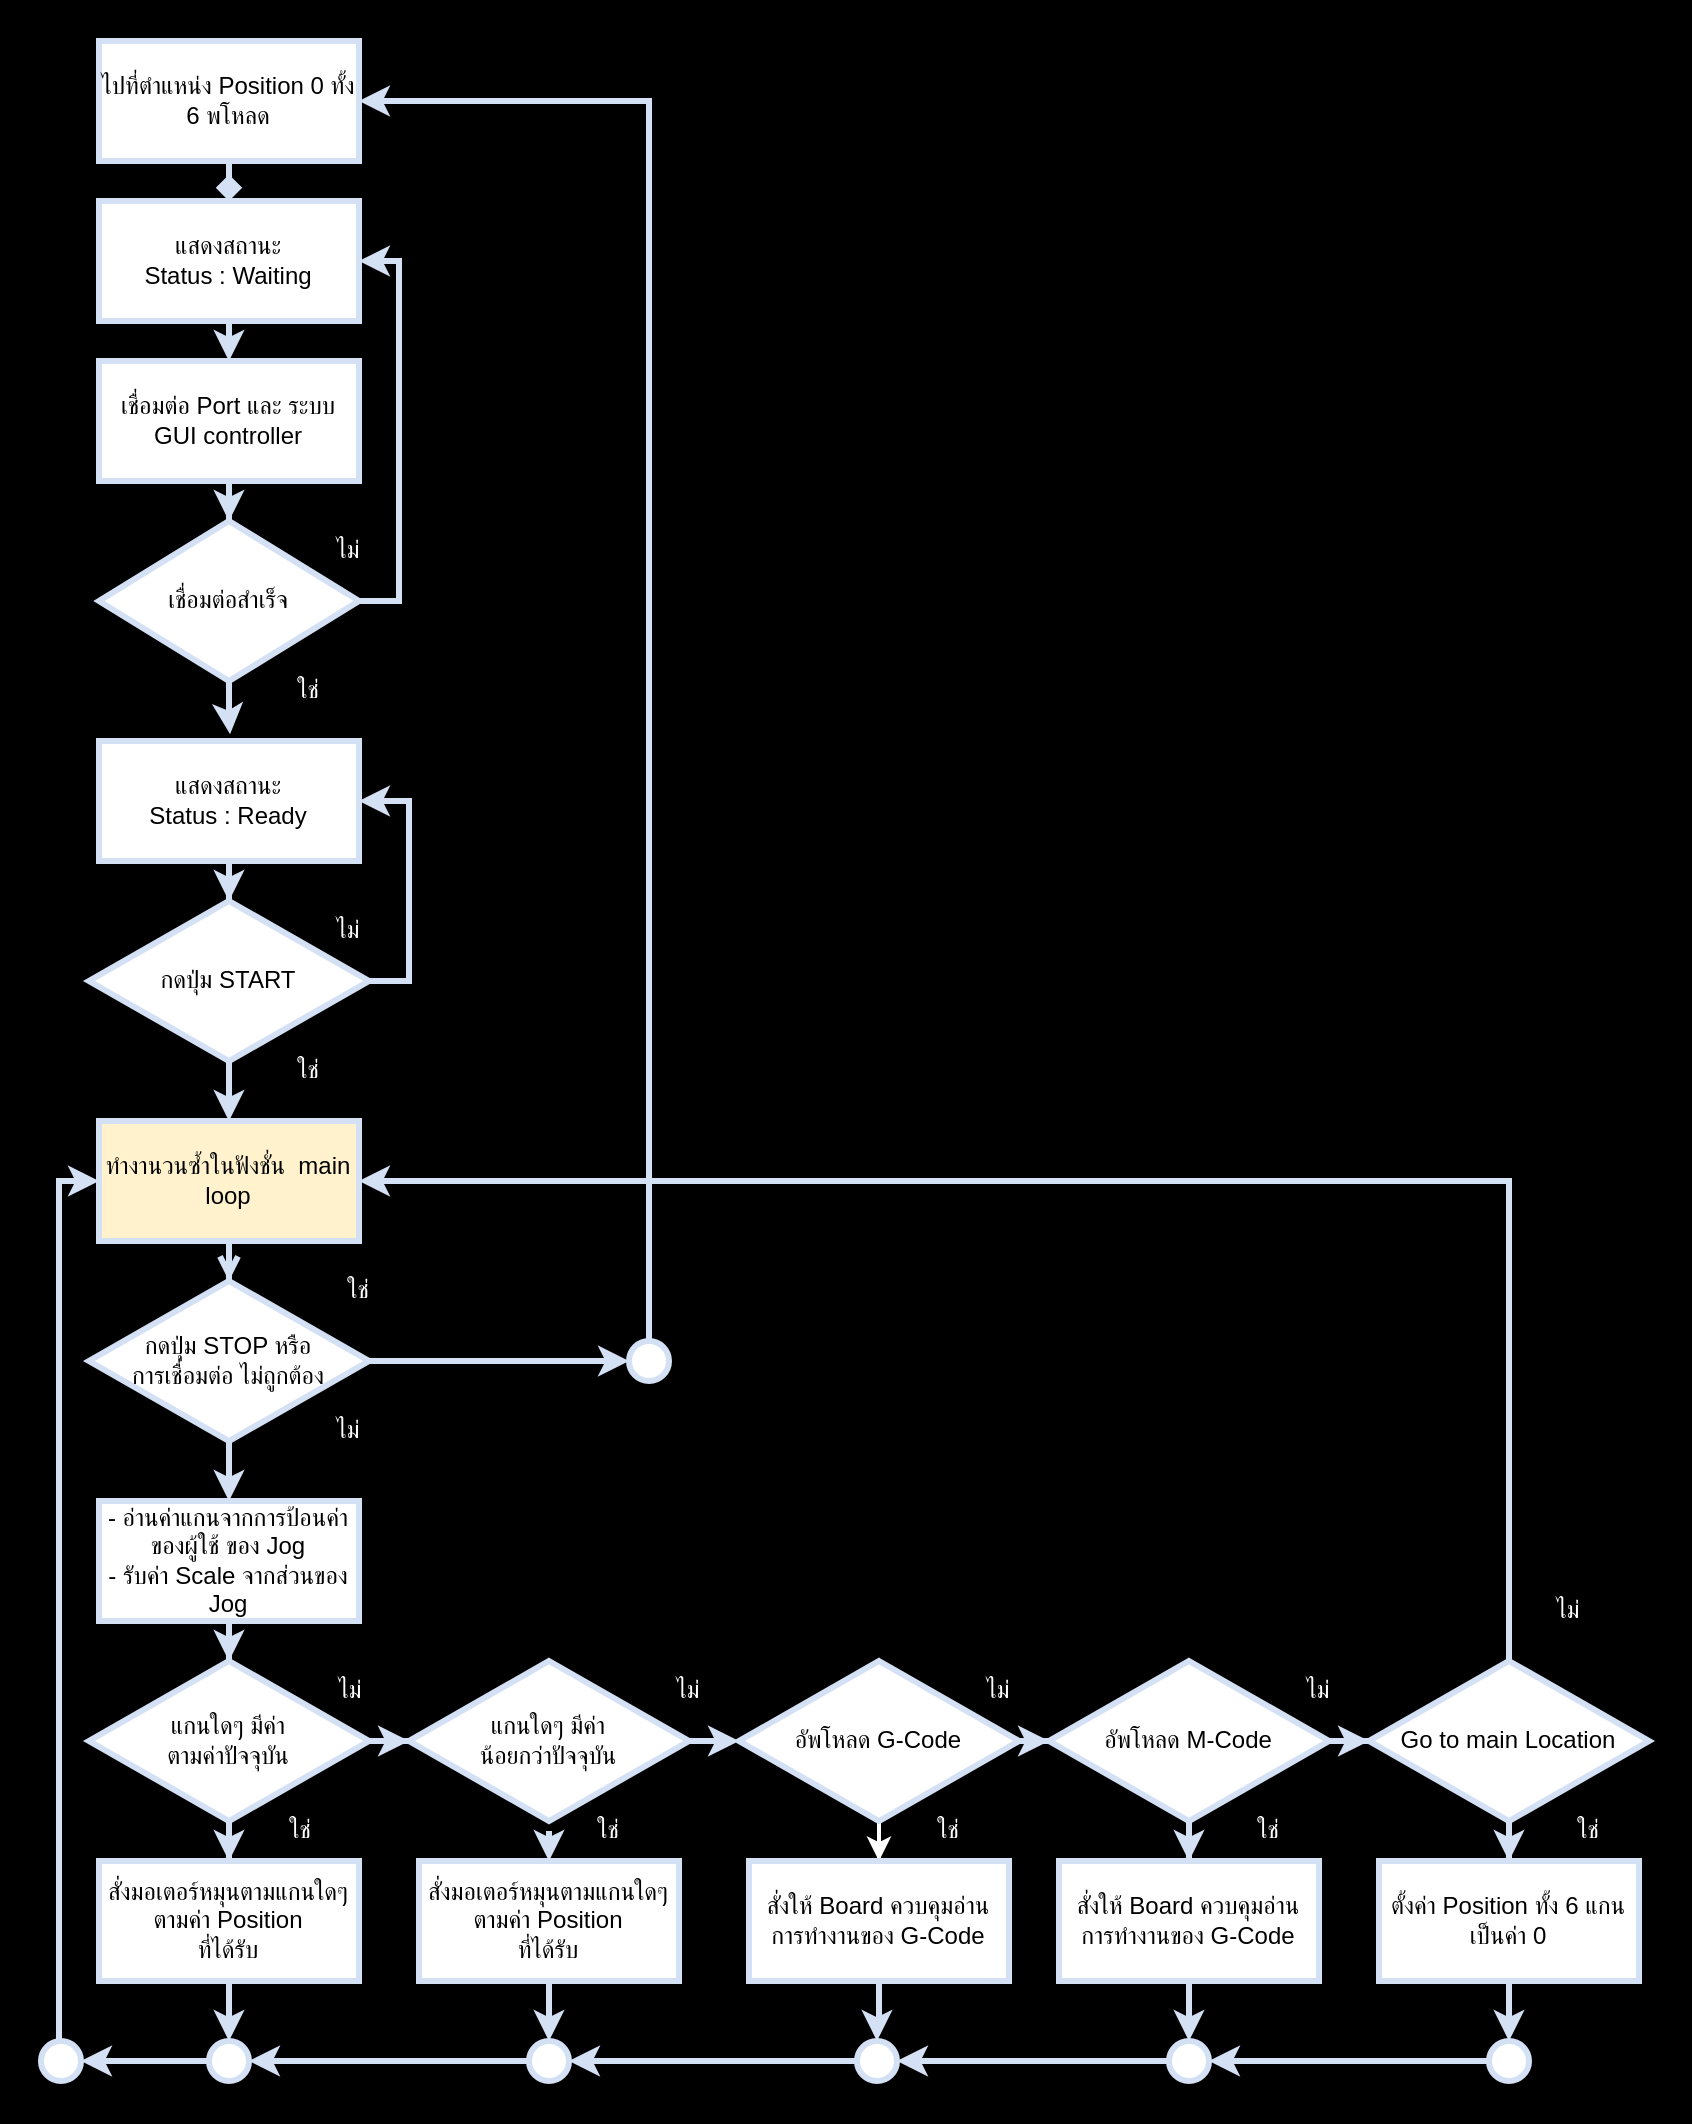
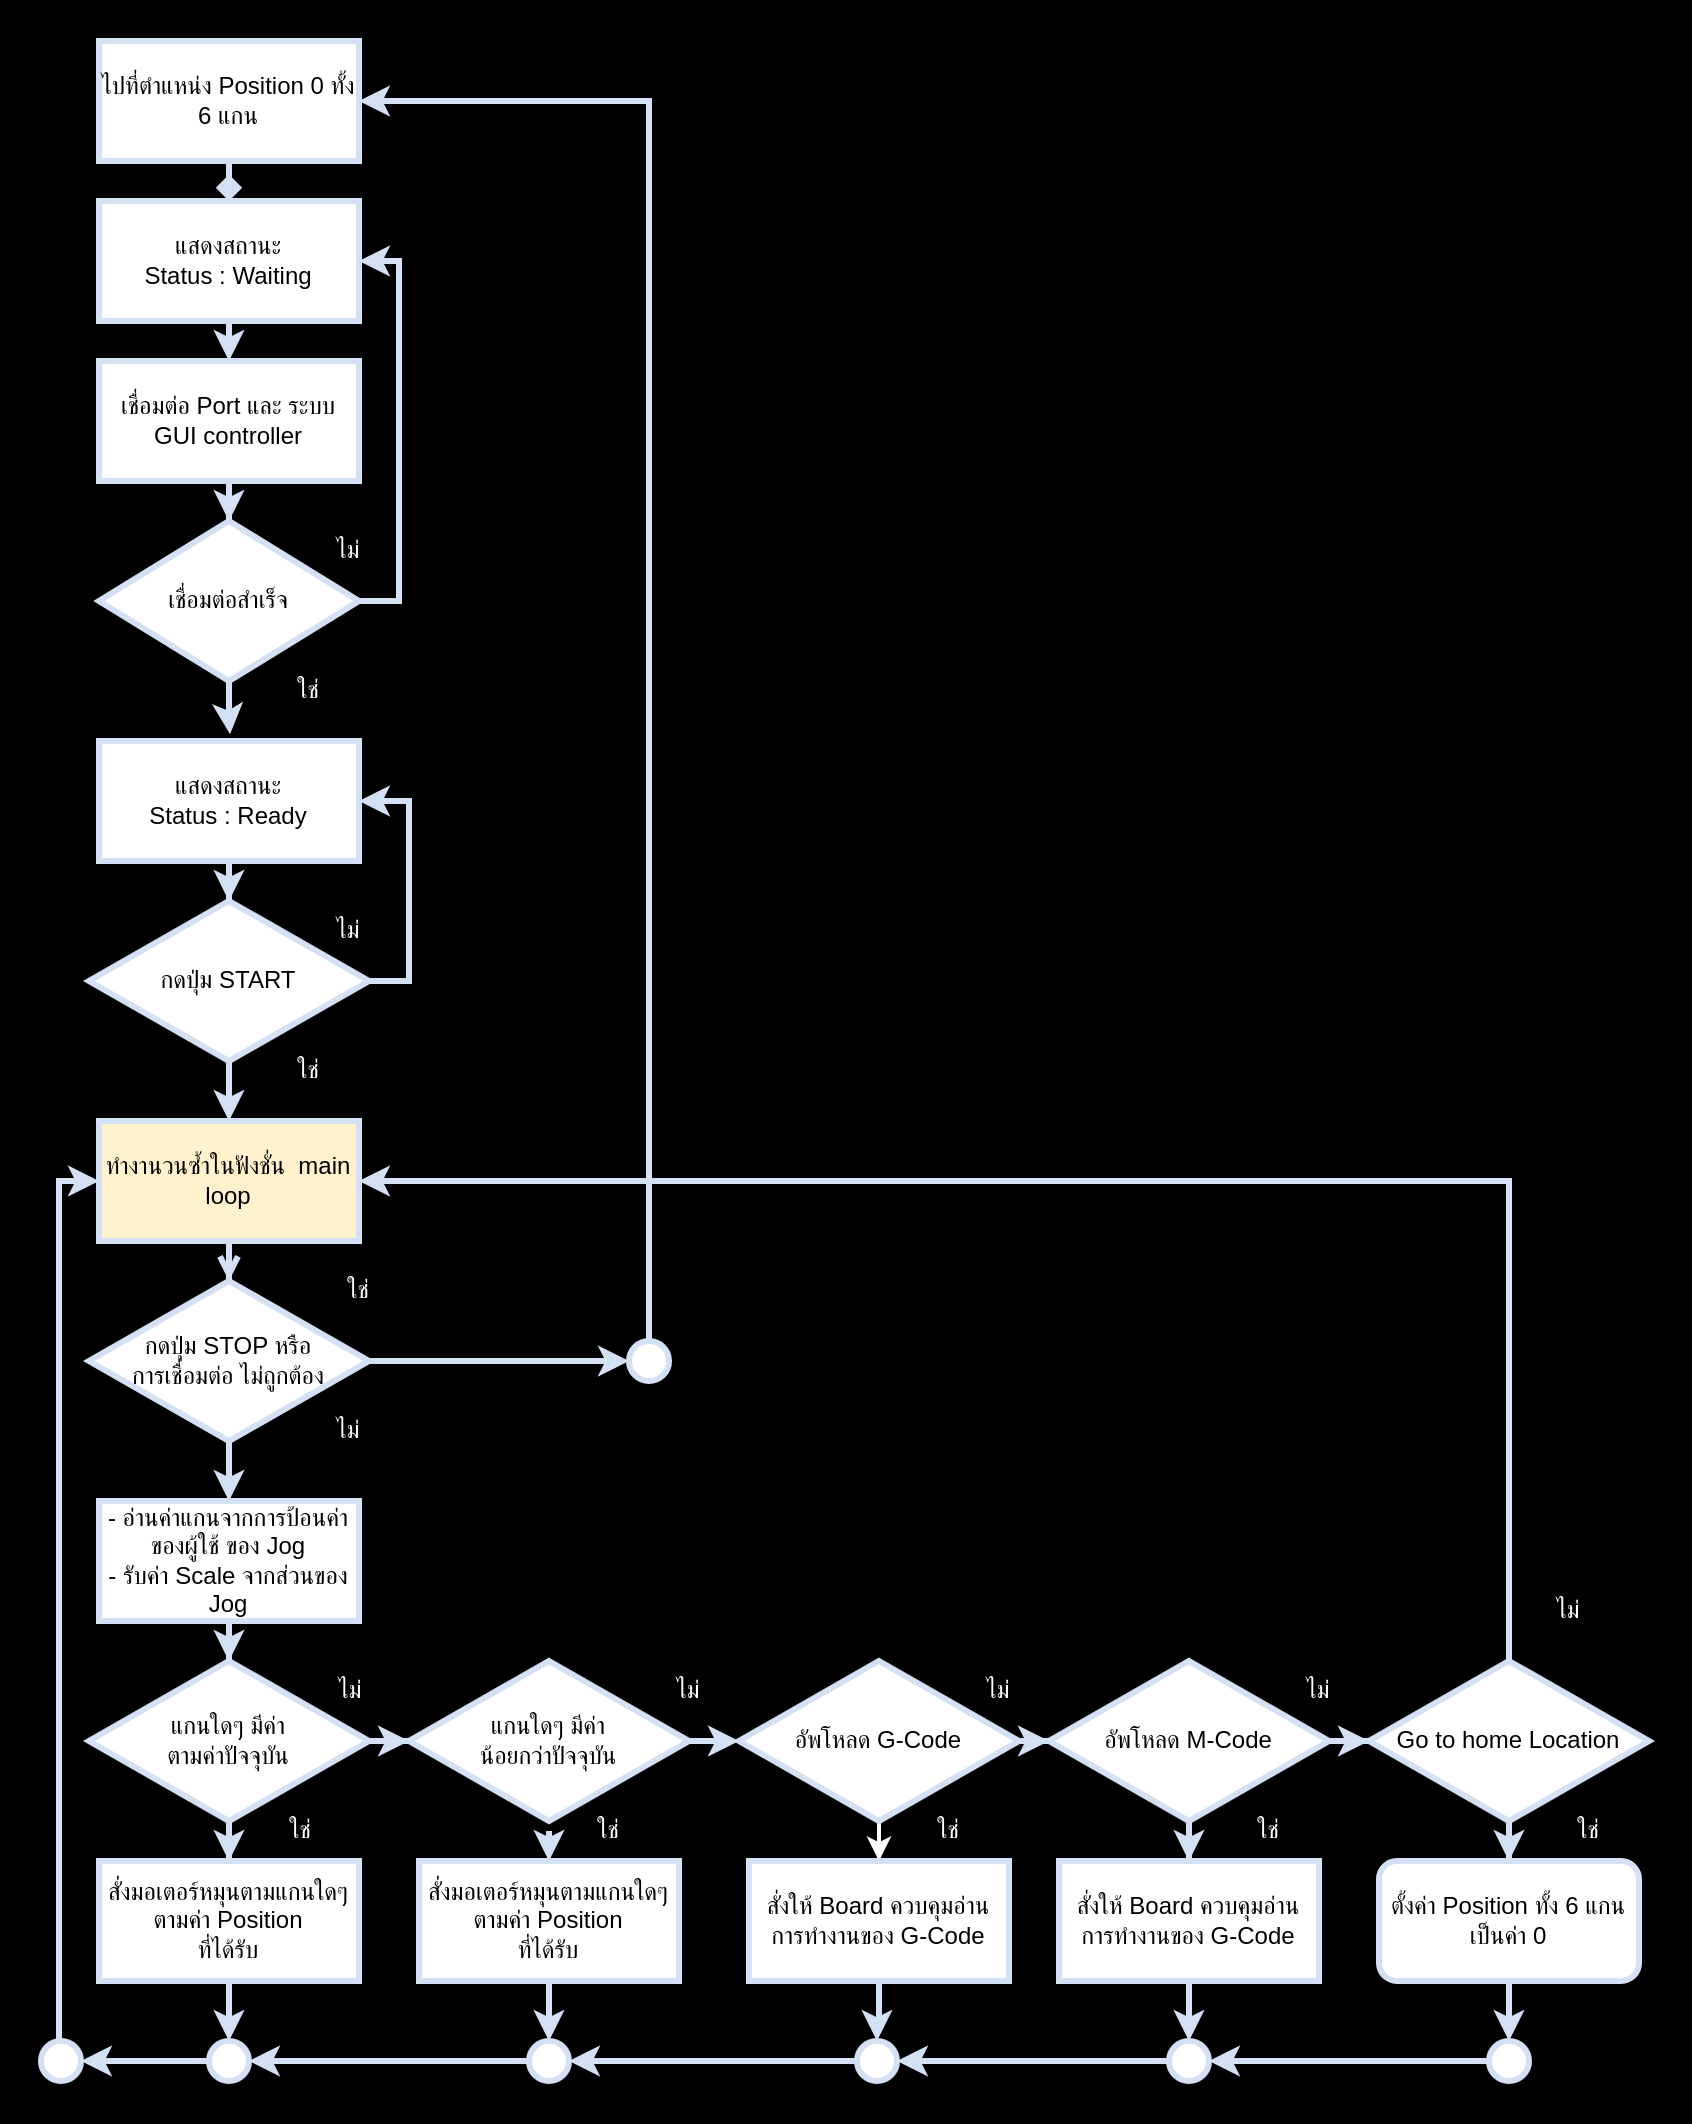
(229, 101) -> (229, 101)
(1509, 1741) -> (1509, 1741)
(1509, 1921) -> (1509, 1921)
